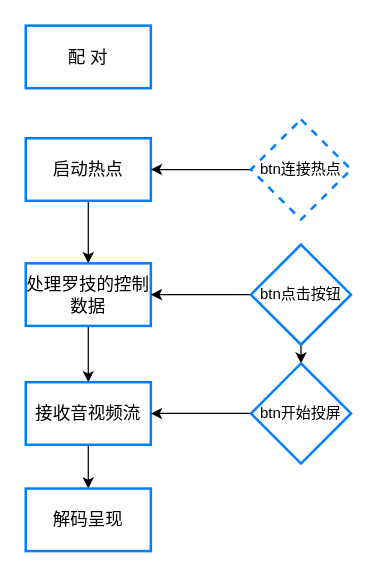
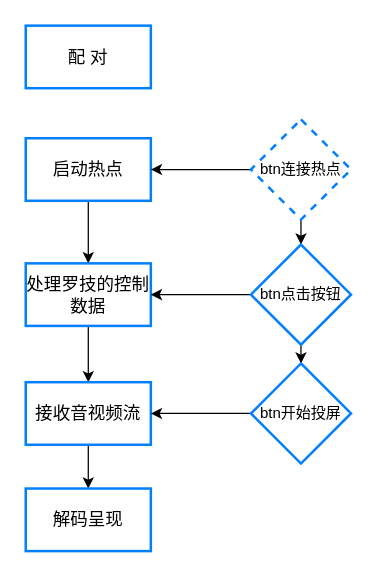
none -> (301, 227)
